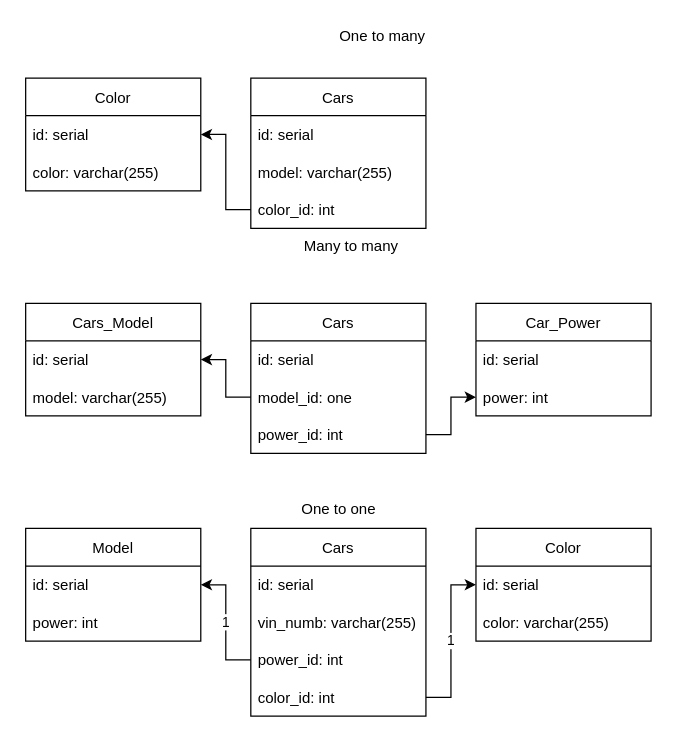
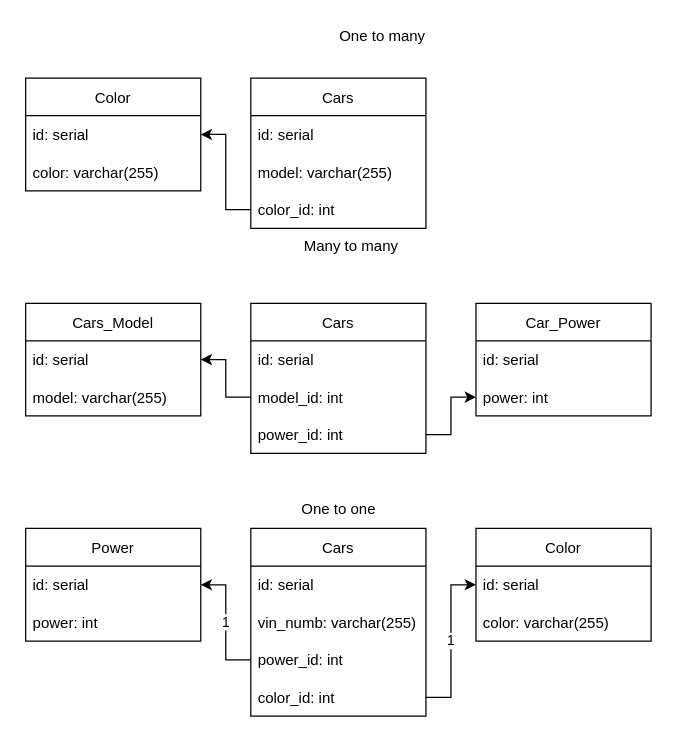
(304, 398) -> (302, 398)
(113, 548) -> (113, 548)
